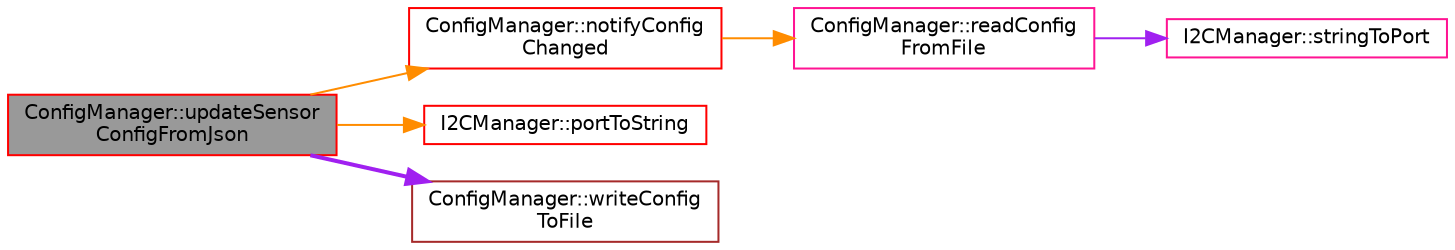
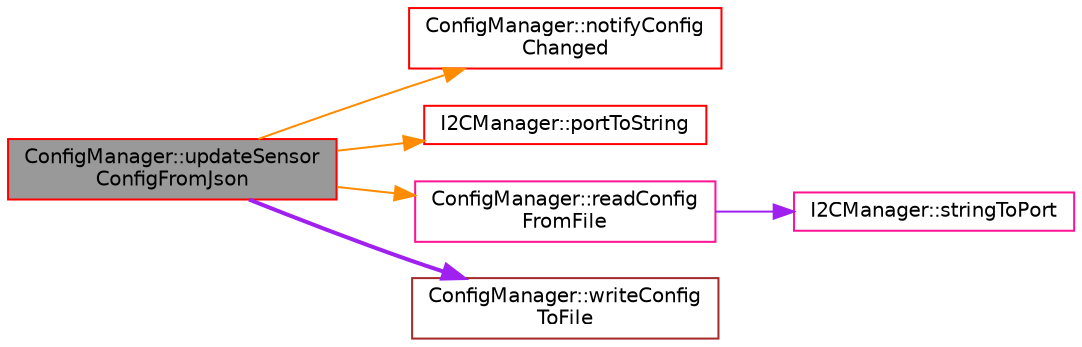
(748, 38) -> (366, 190)
